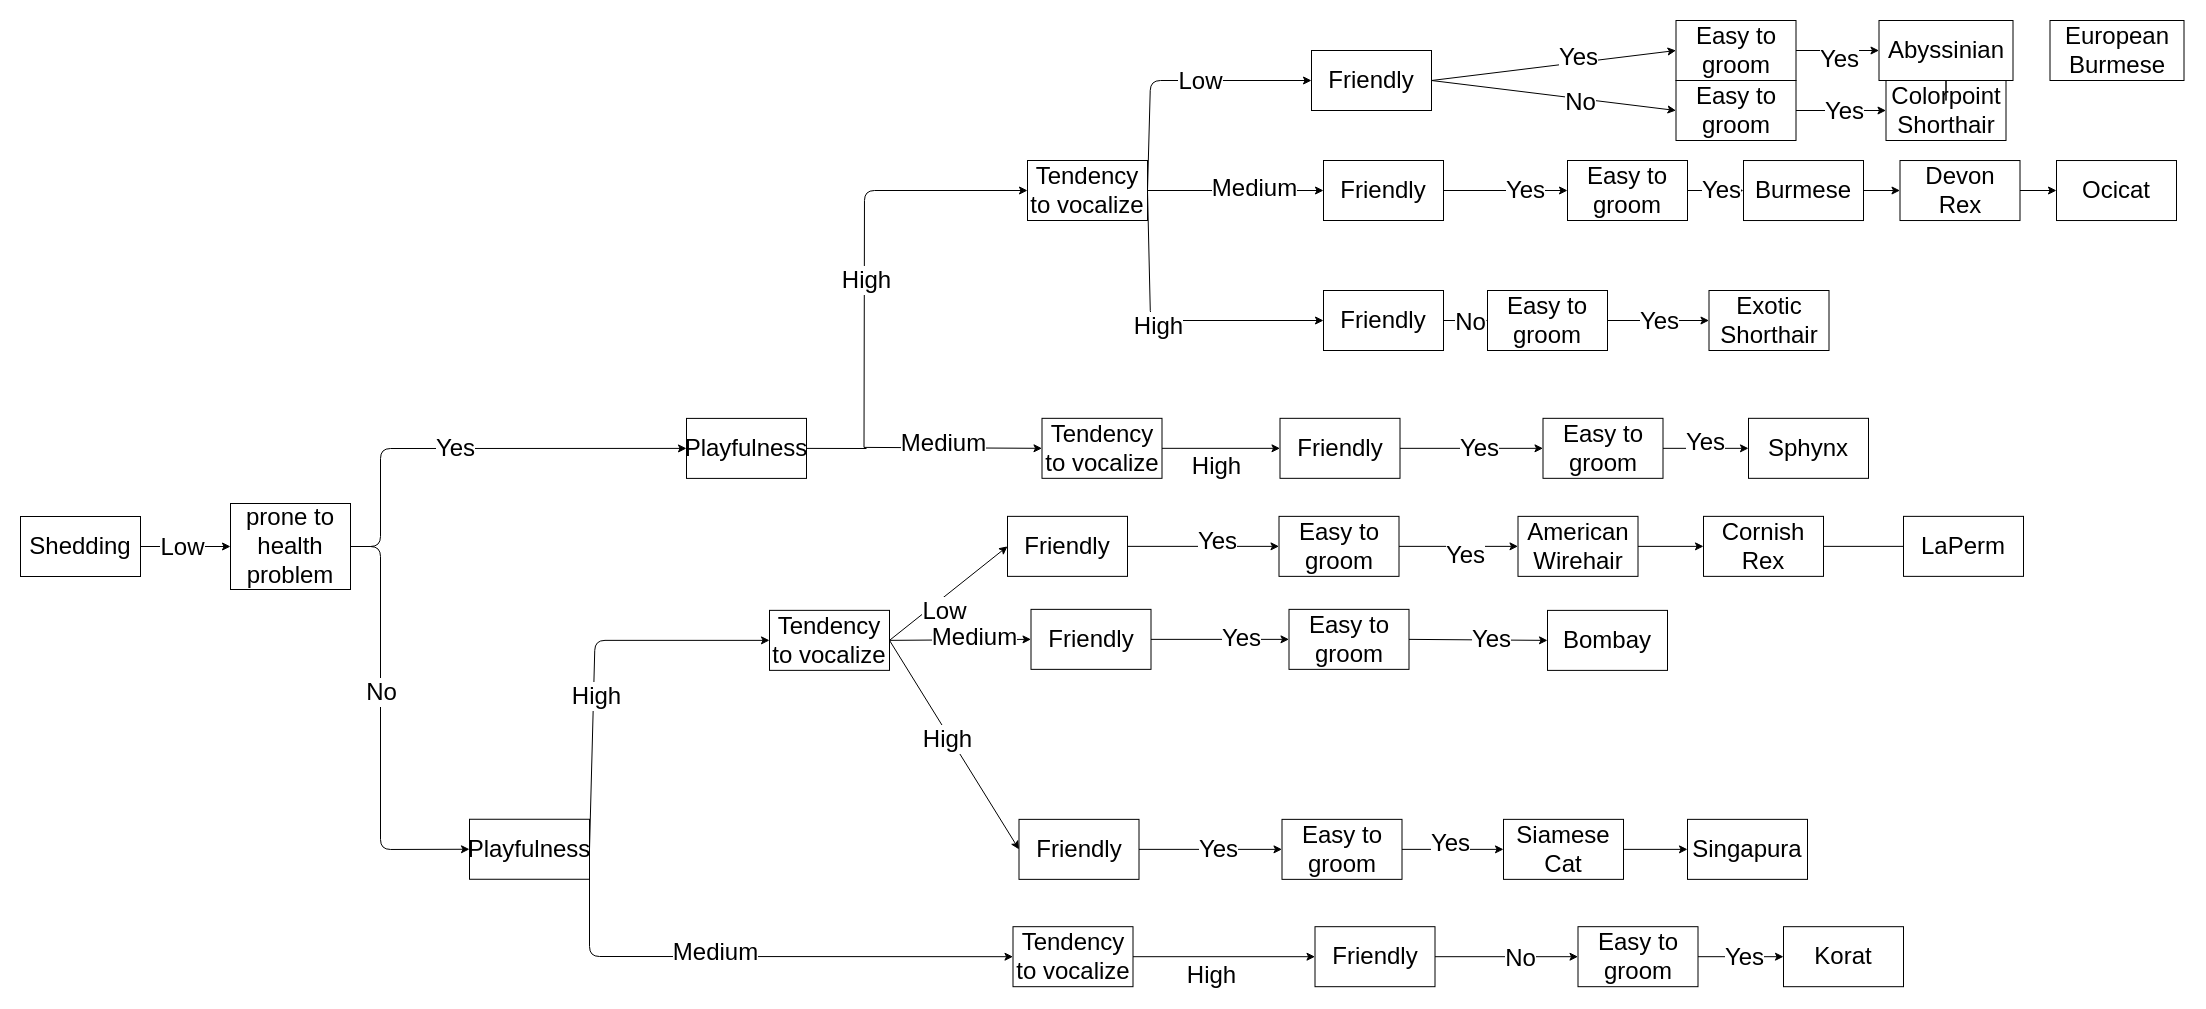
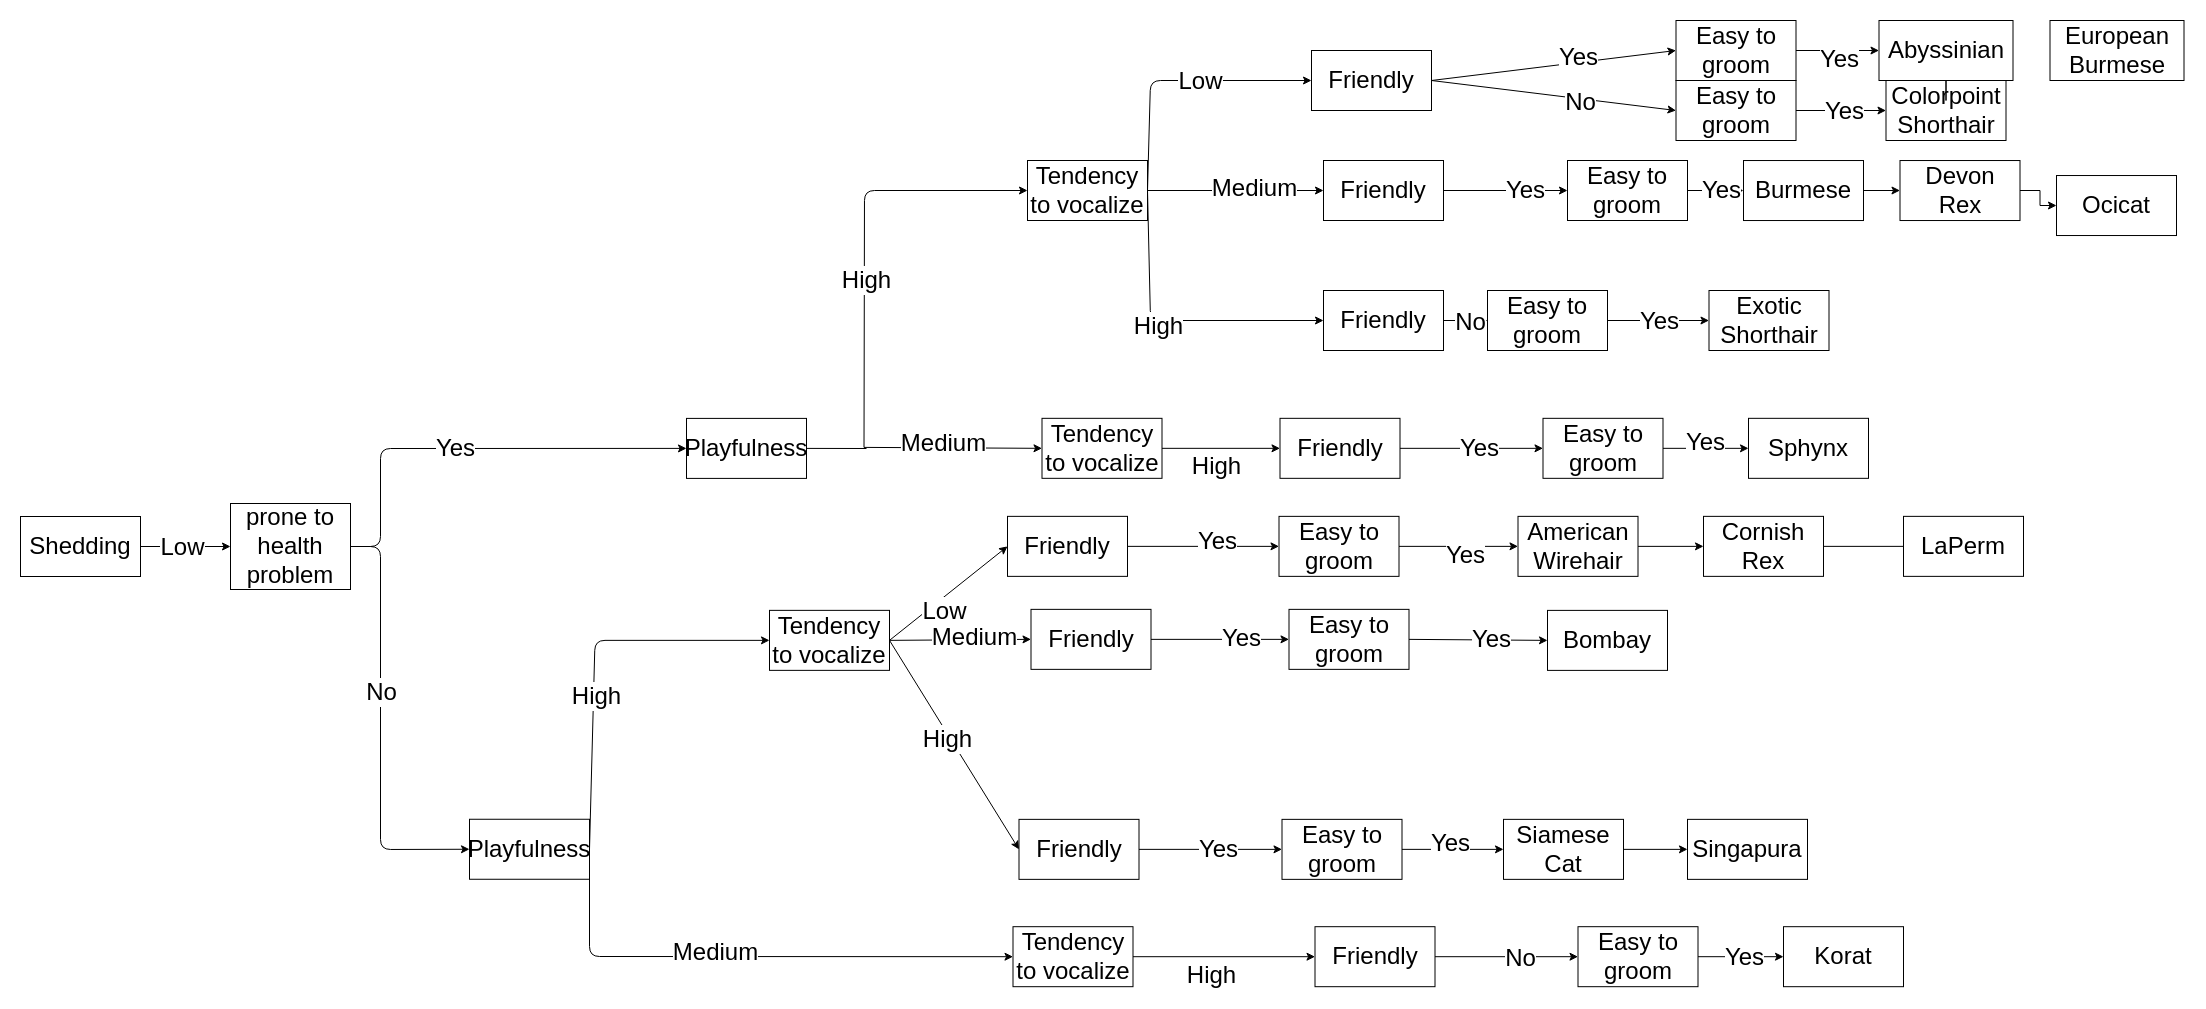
(2117, 191) -> (2117, 206)
